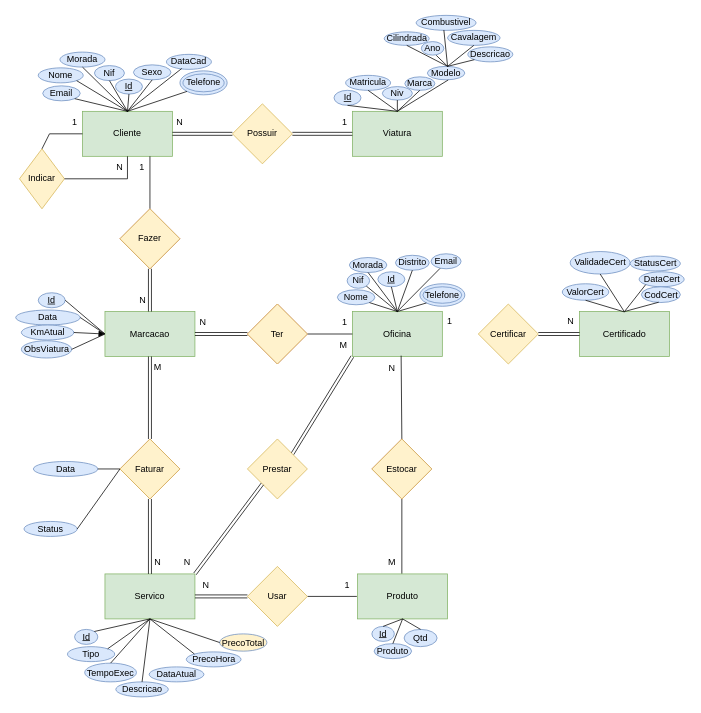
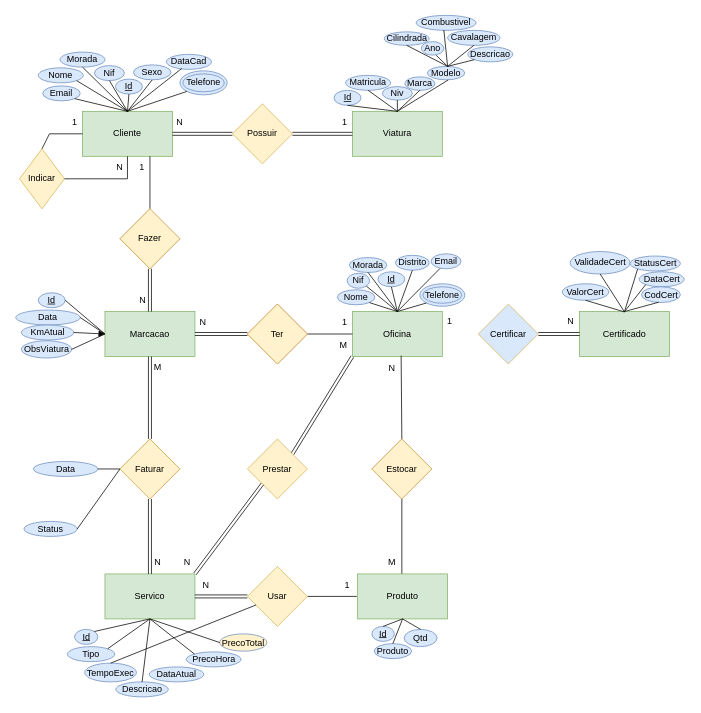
none -> (632, 287)
(508, 334) -> (508, 334)
(128, 644) -> (183, 634)
